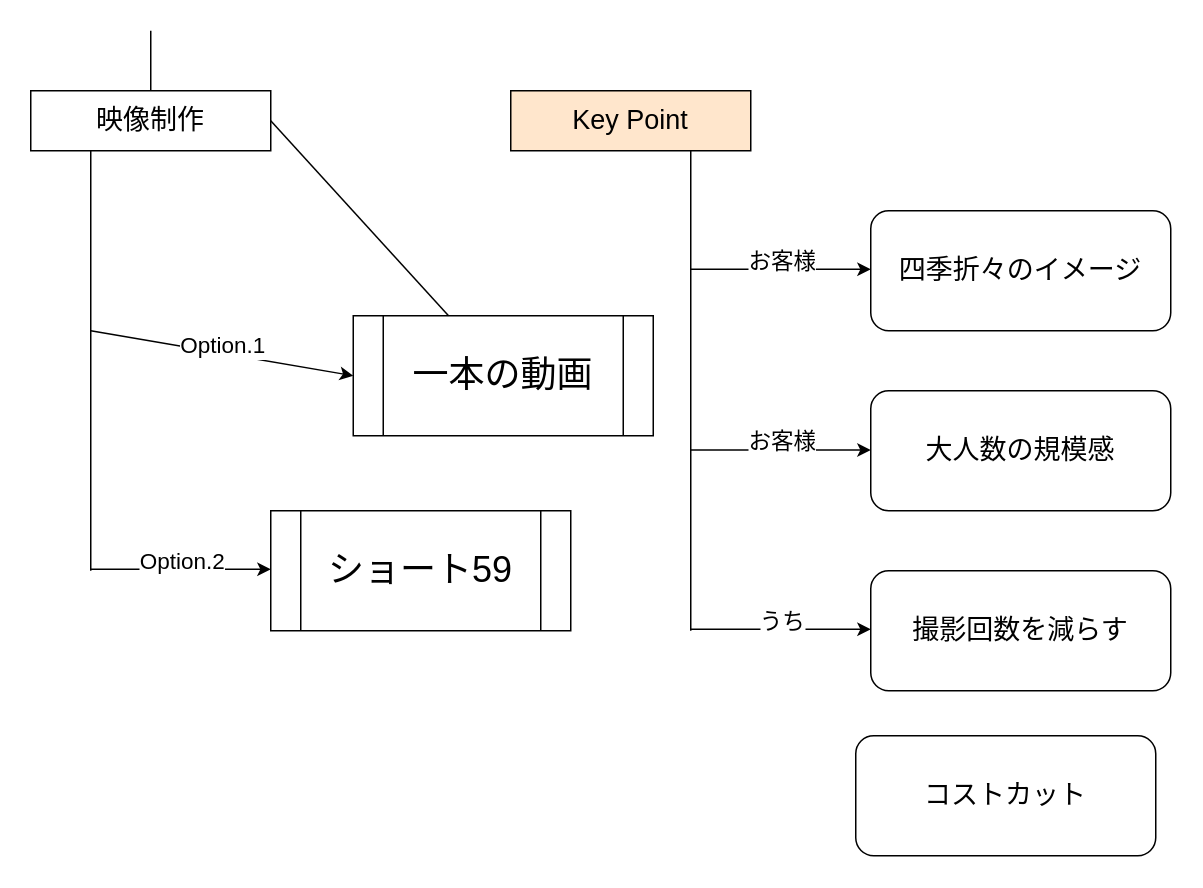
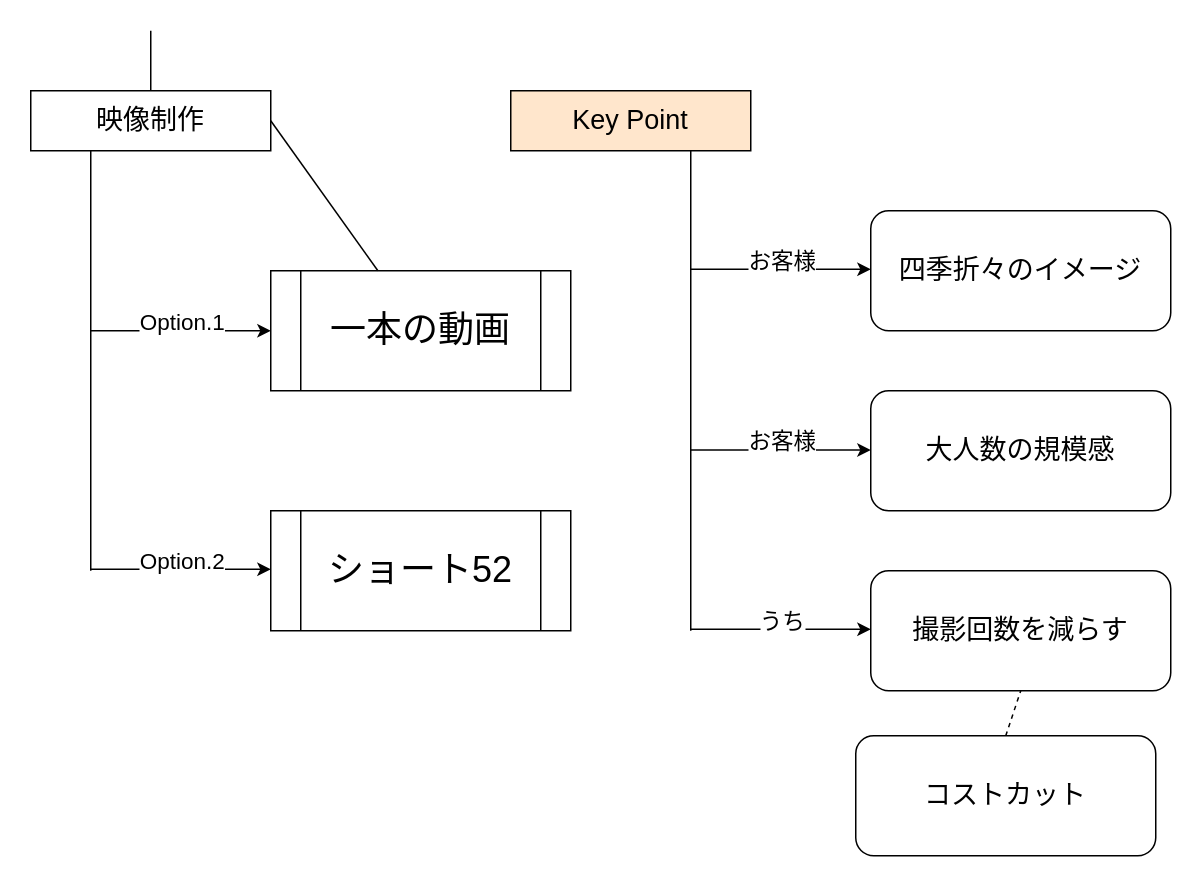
(503, 376) -> (421, 331)
(421, 571) -> (421, 571)
none -> (1013, 714)
